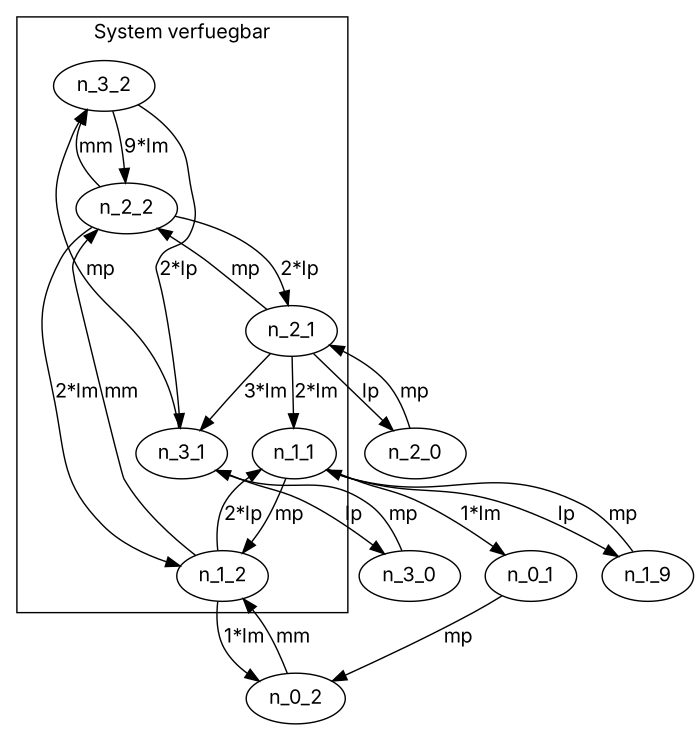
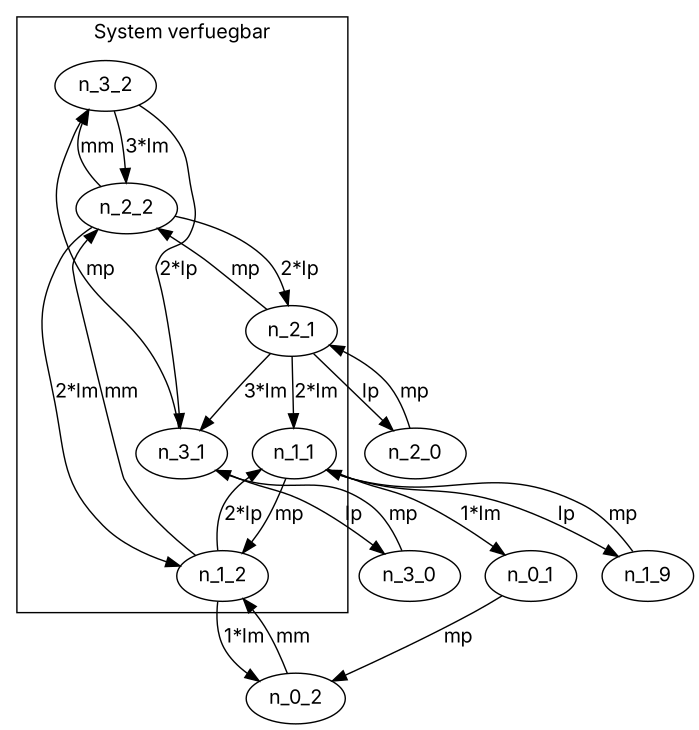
(146, 147) -> (147, 147)
